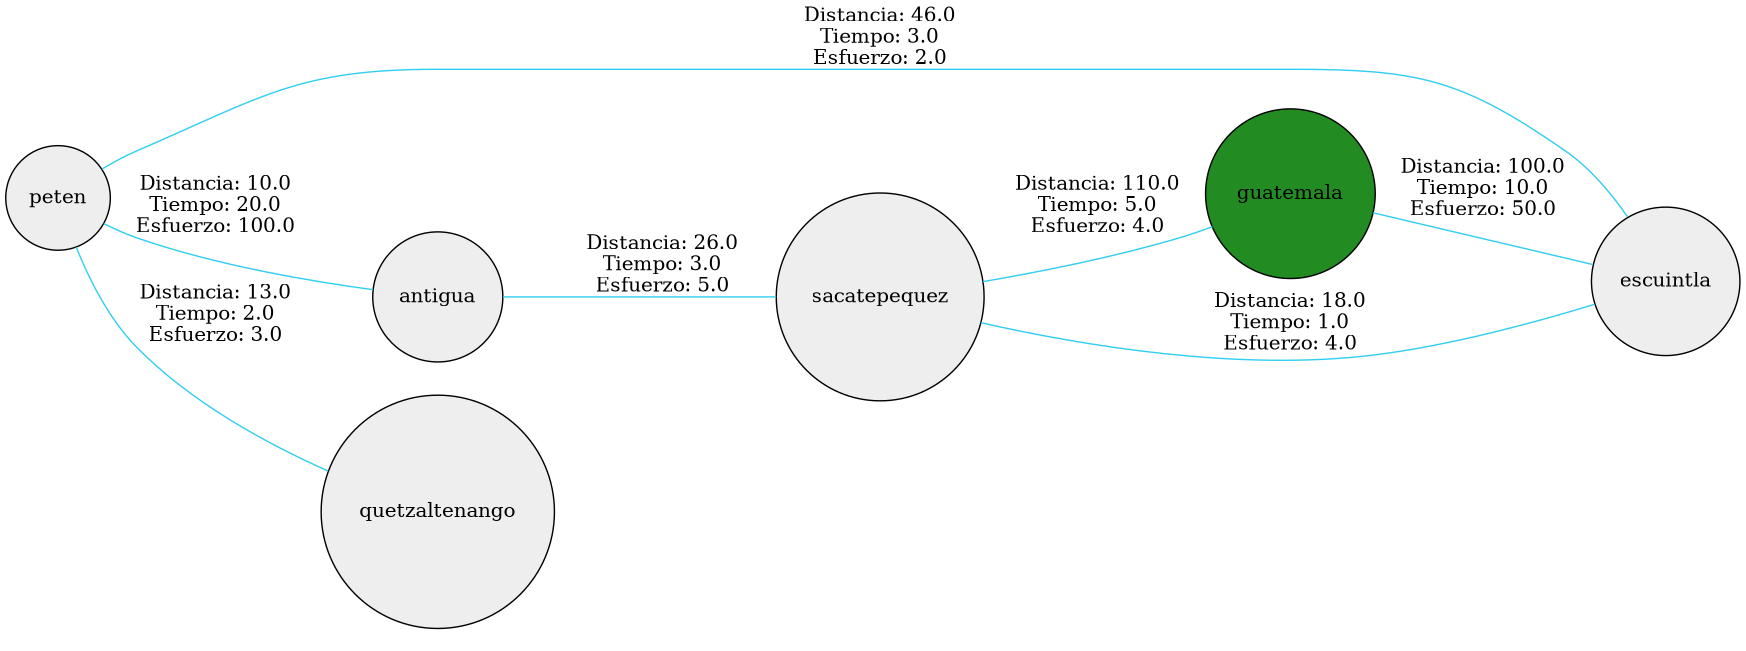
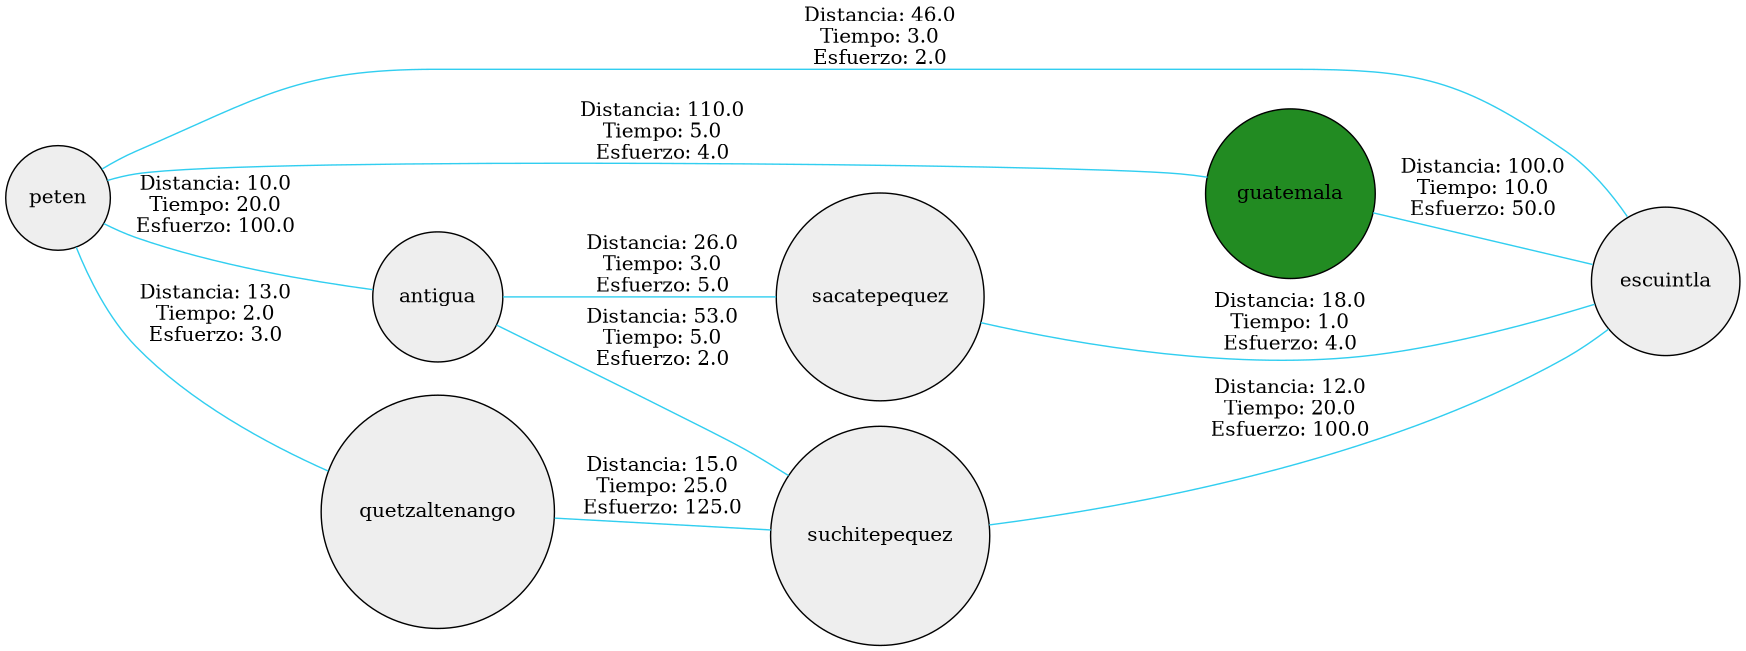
(1099, 259) -> (657, 163)
none -> (880, 536)
